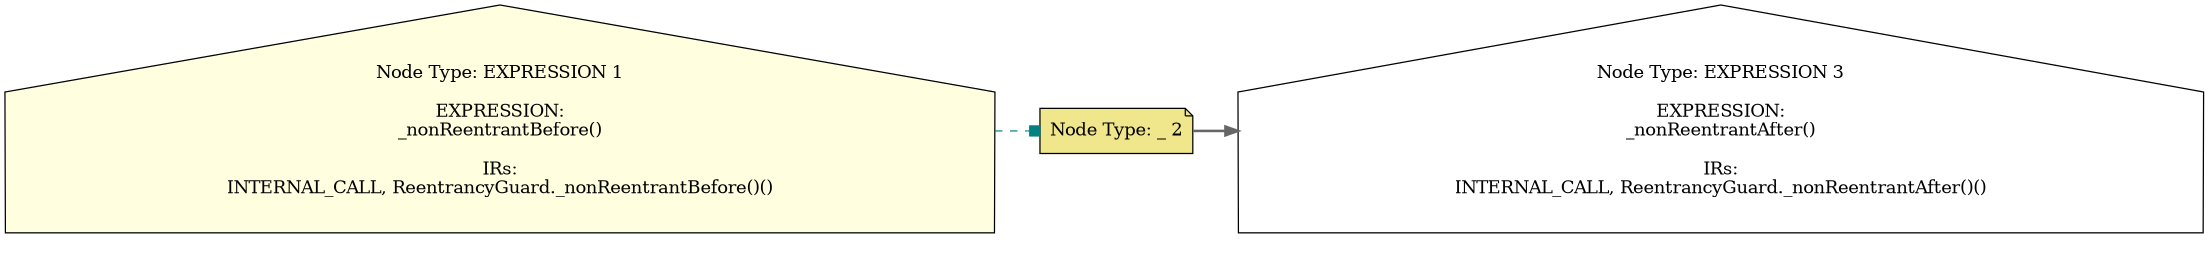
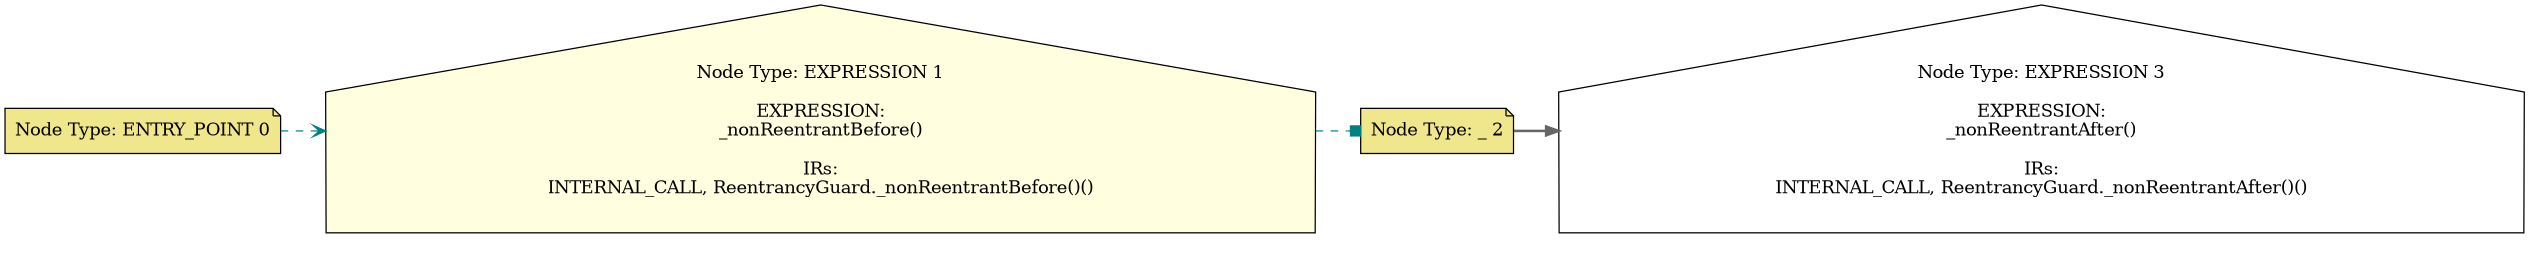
none -> (143, 131)
